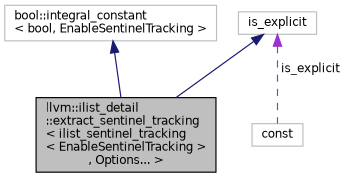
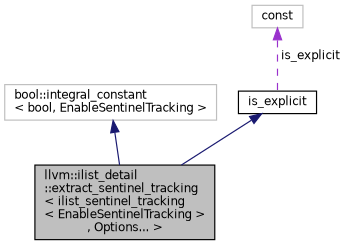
(277, 23) -> (277, 102)
(277, 85) -> (277, 66)
